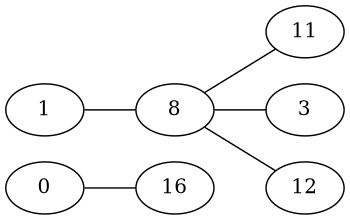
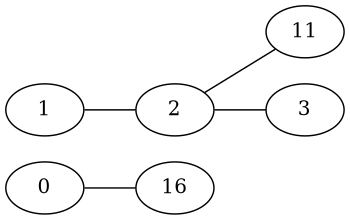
(175, 110) -> (175, 110)
(305, 188) -> none
